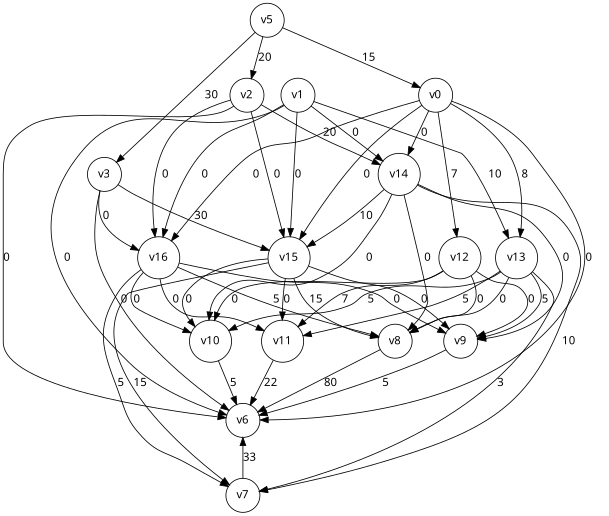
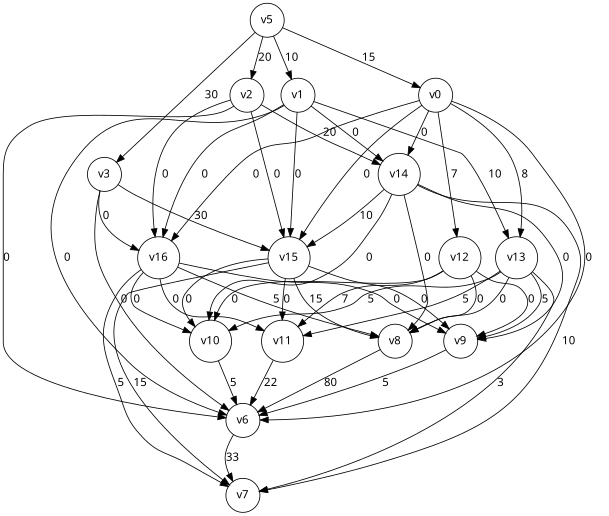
none -> (281, 54)
(243, 462) -> (226, 454)
